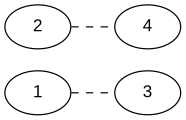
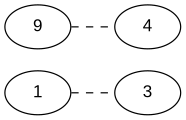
(38, 27) -> (38, 27)
